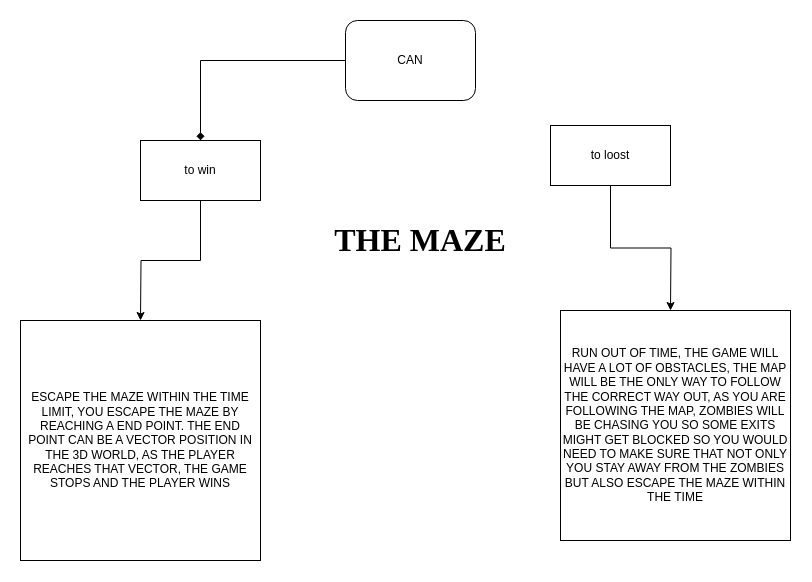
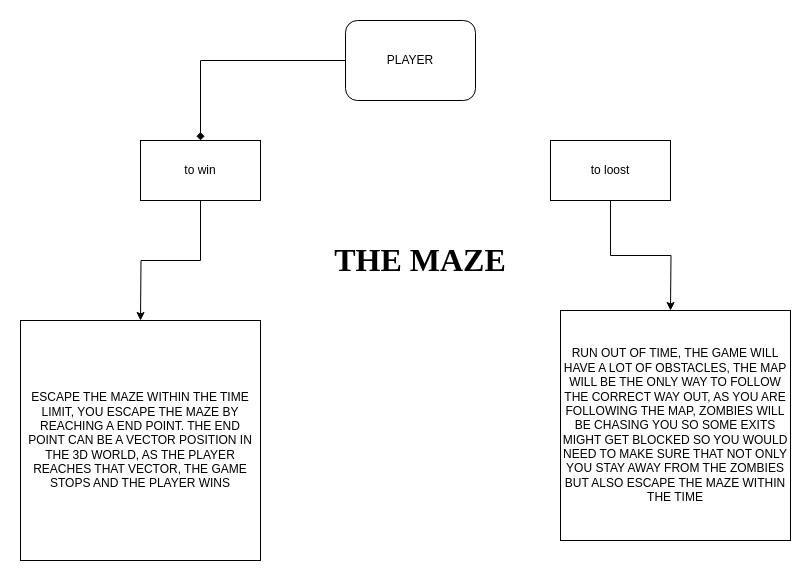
(411, 61) -> (411, 61)
(611, 156) -> (611, 171)
(421, 241) -> (421, 261)
